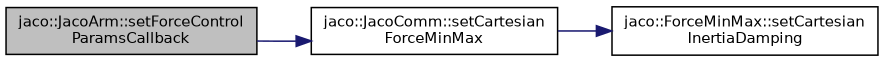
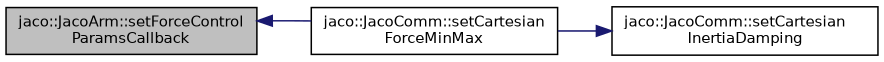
(745, 31) -> (745, 31)
(277, 41) -> (292, 21)
